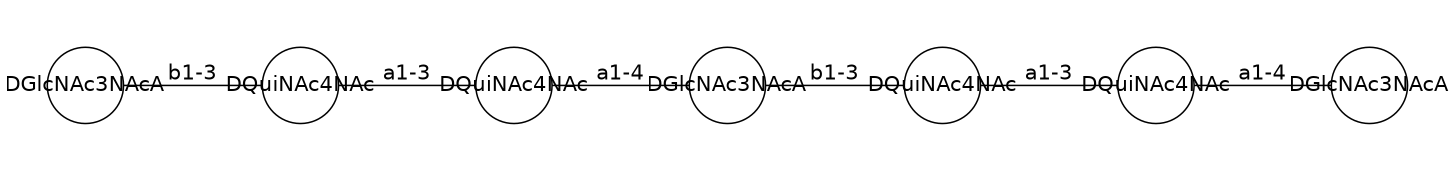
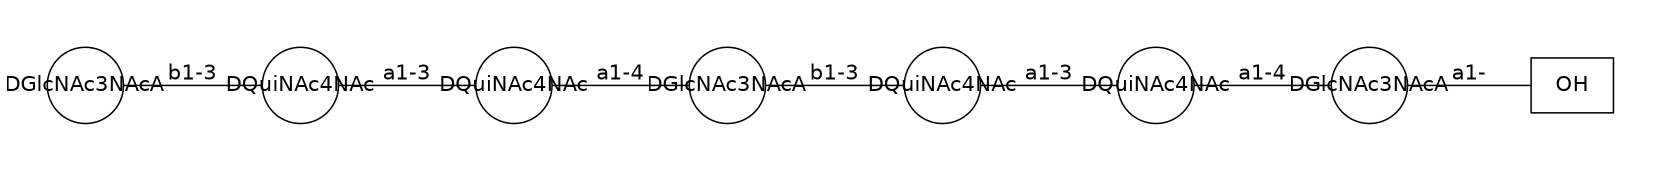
none -> (1572, 85)
